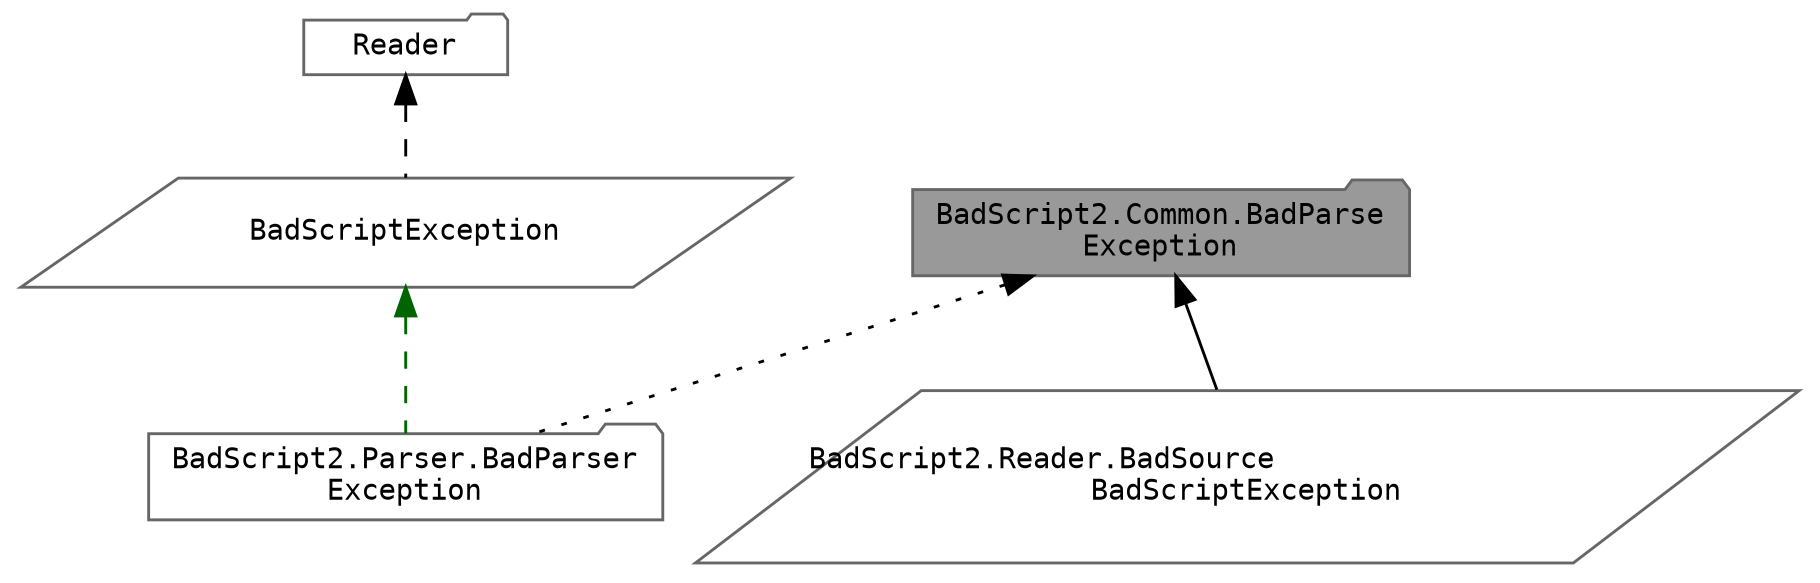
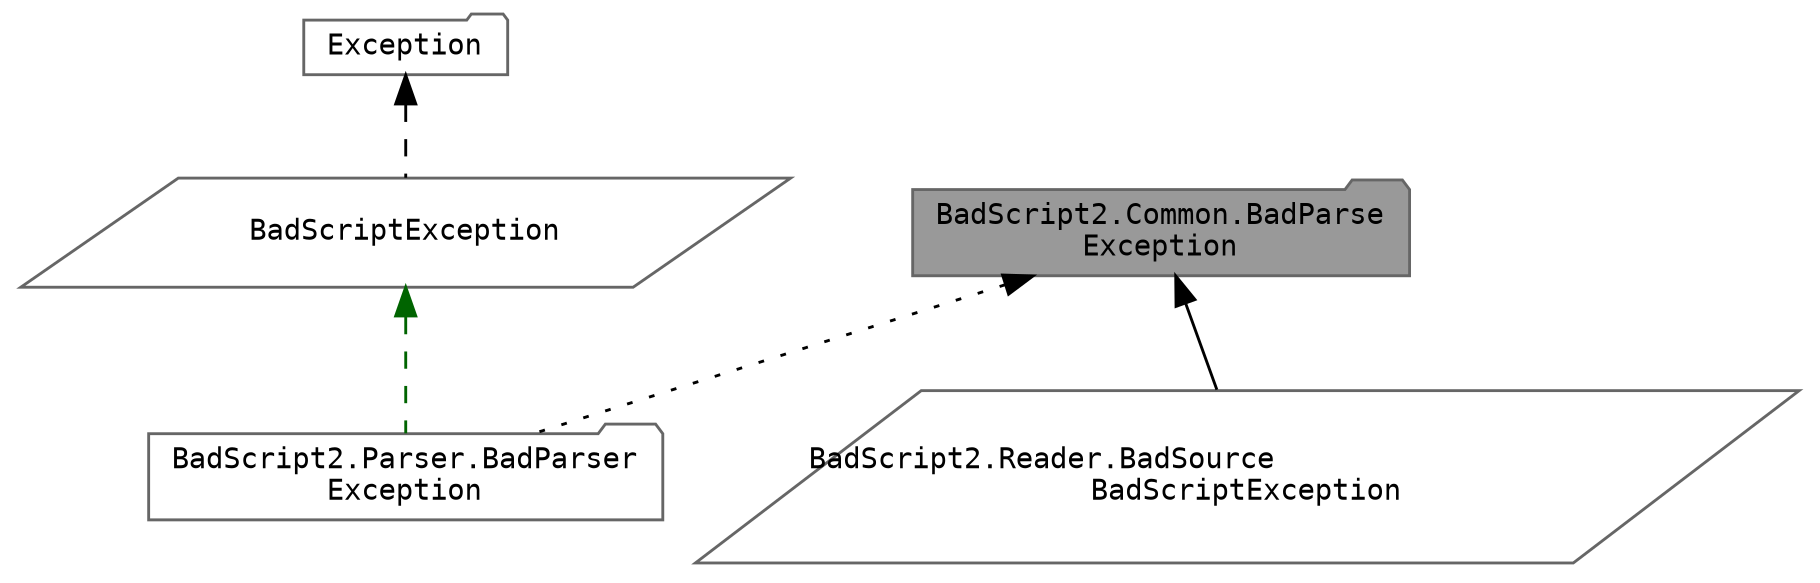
(406, 47) -> (406, 47)
